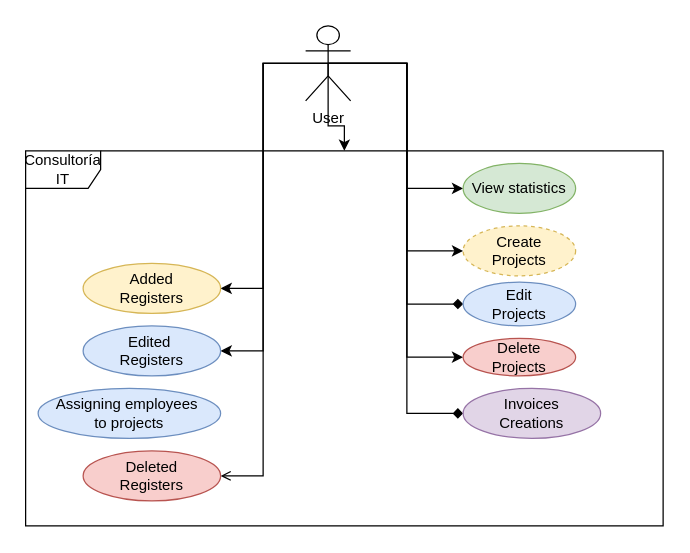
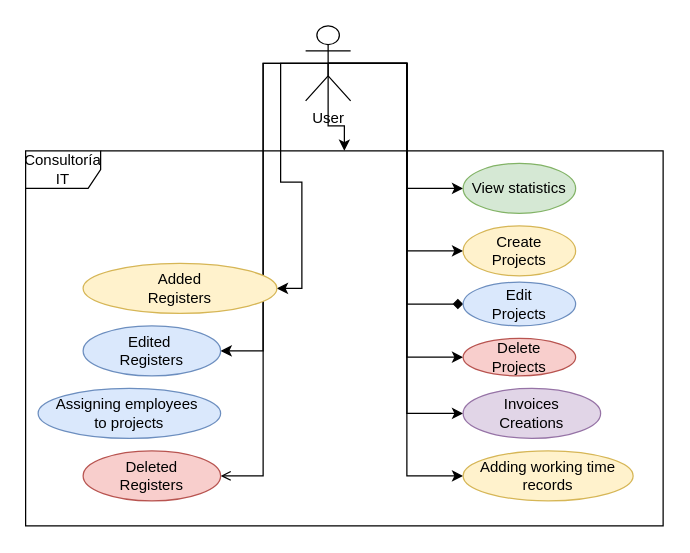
(519, 251) -> (519, 251)
(152, 288) -> (180, 288)
(452, 413) -> (453, 413)
none -> (407, 470)
none -> (548, 476)
